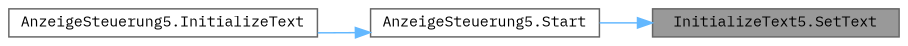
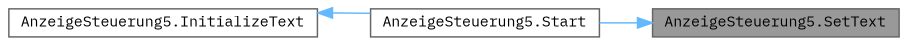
(776, 23) -> (776, 23)
(336, 33) -> (351, 13)
